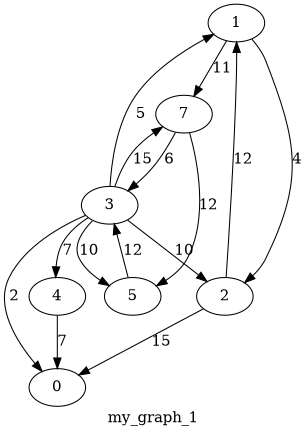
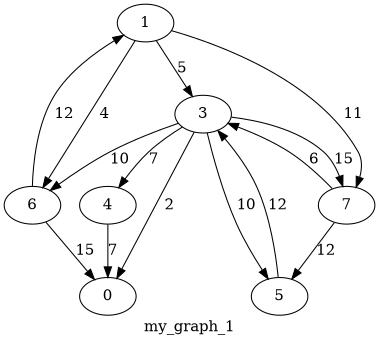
(134, 98) -> (172, 64)
(225, 296) -> (32, 205)
